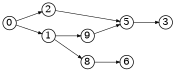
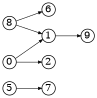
(86, 16) -> none
(166, 22) -> (49, 88)
(105, 30) -> none
(67, 48) -> (27, 29)
